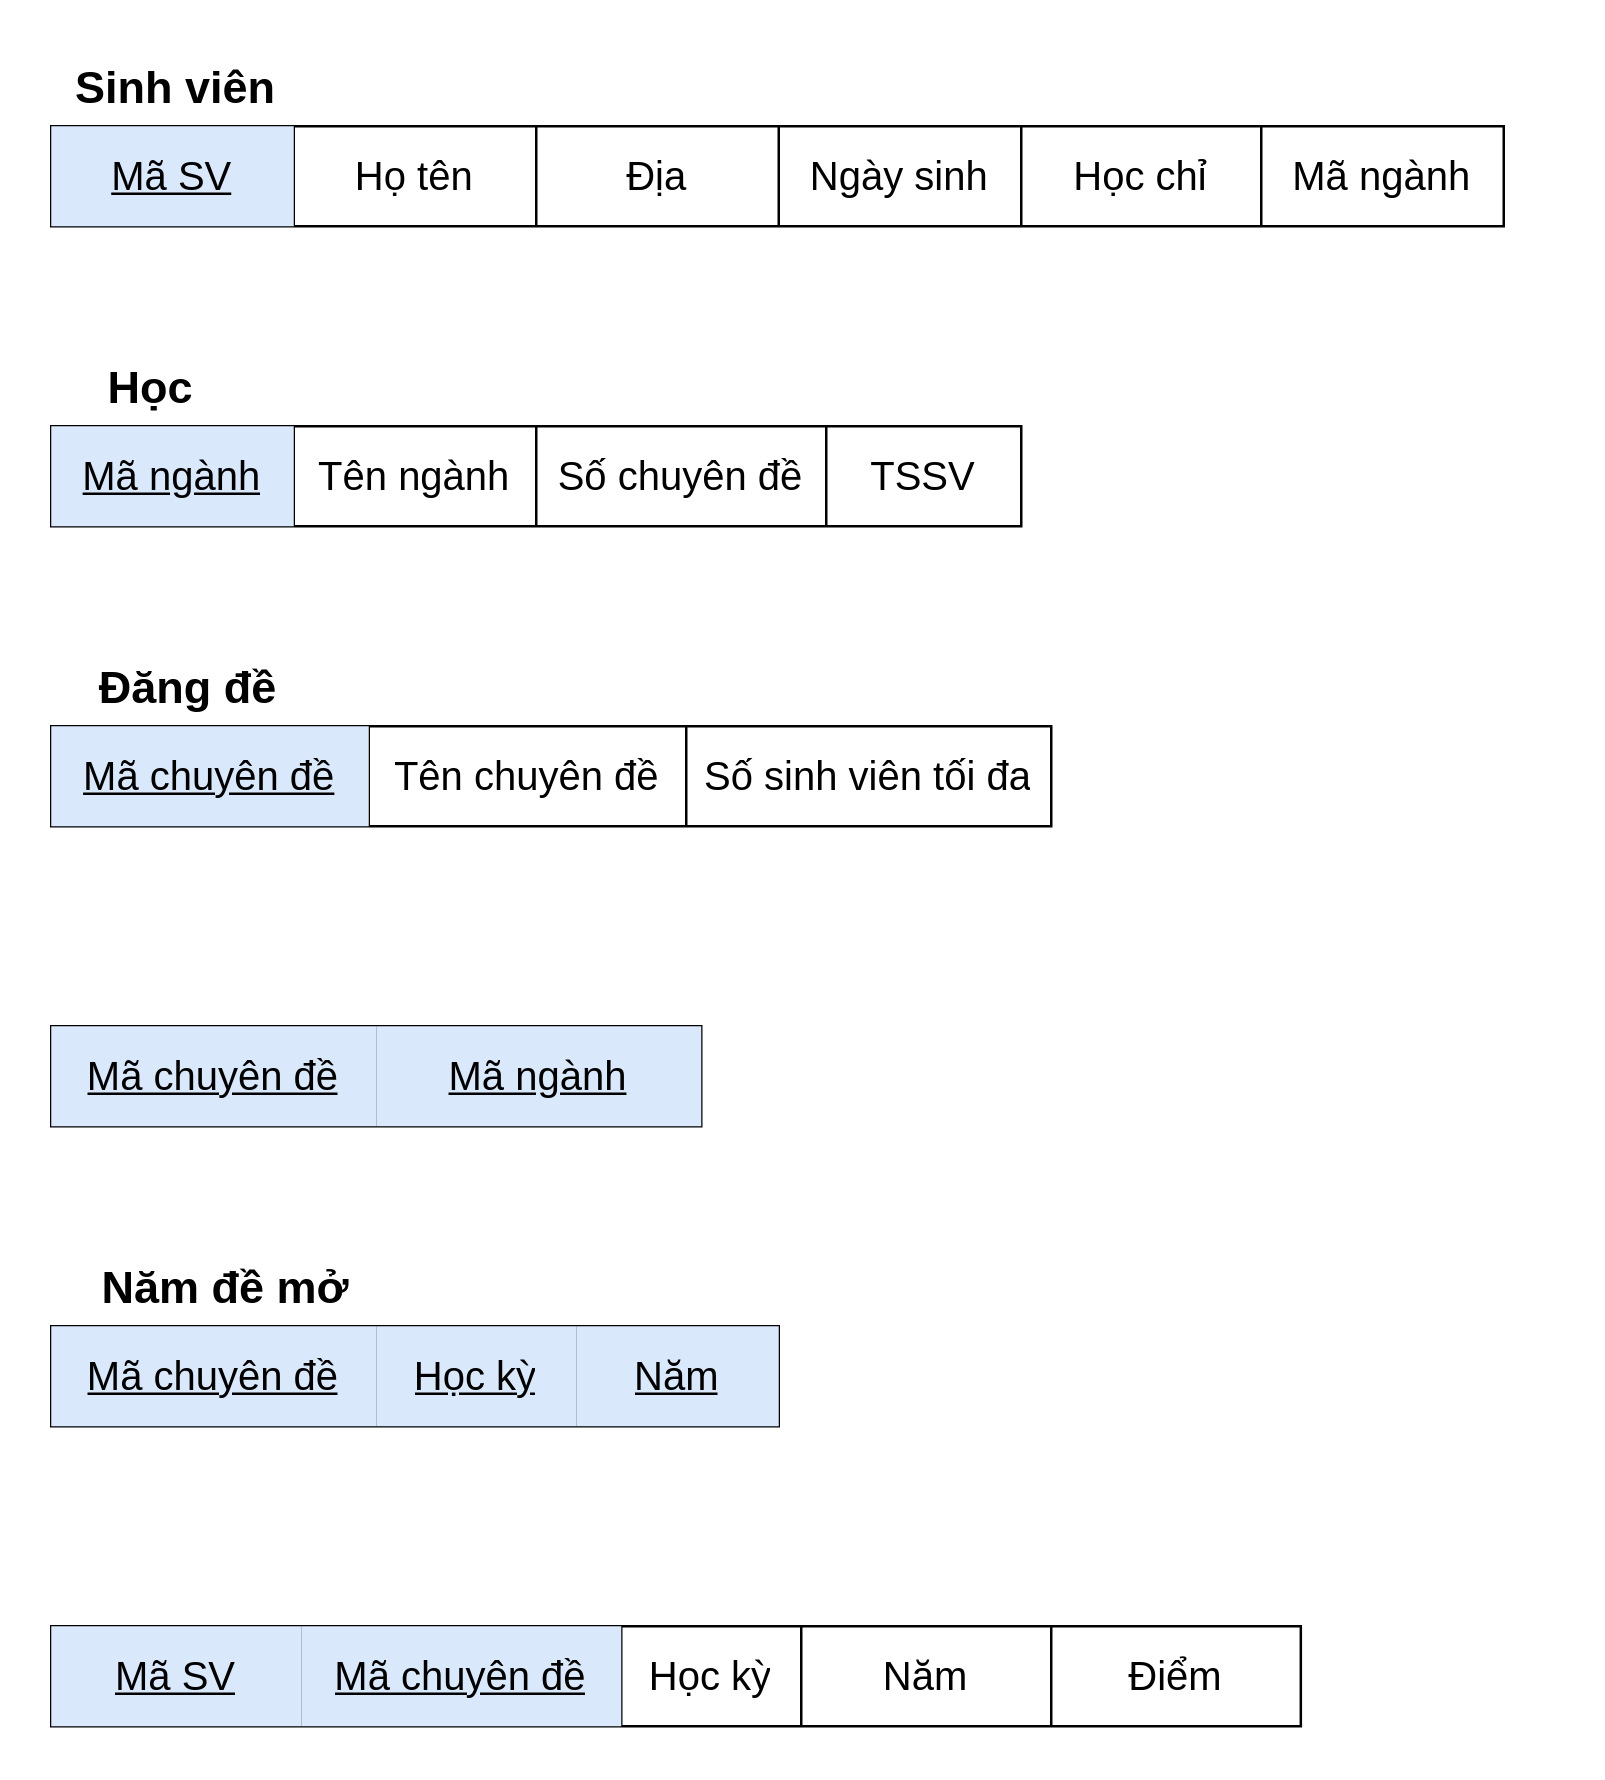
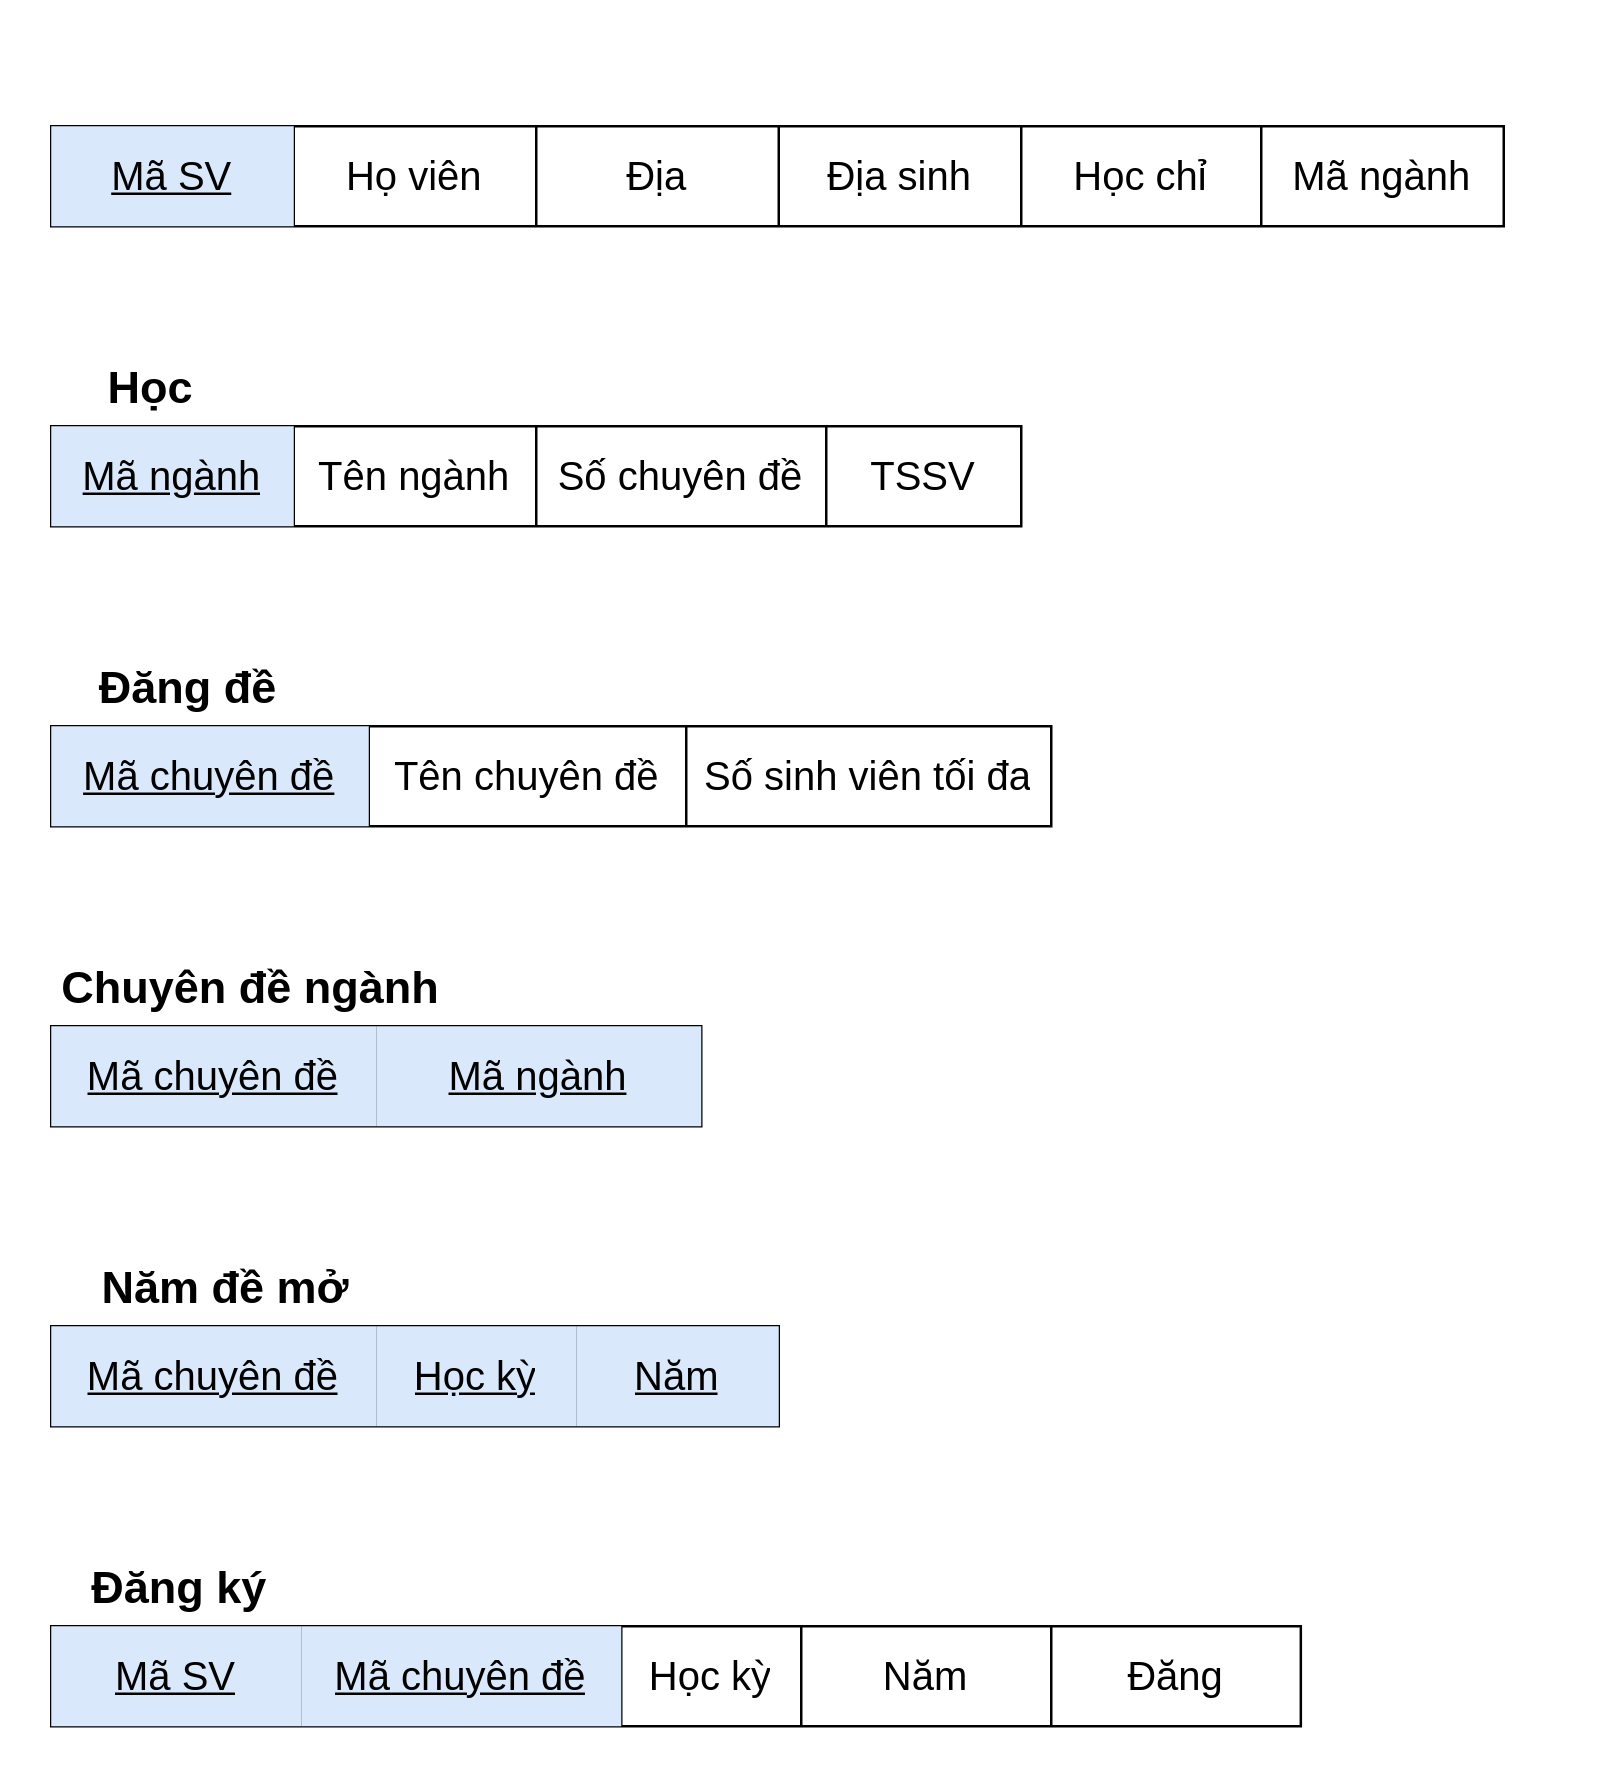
(176, 89) -> none
(415, 176) -> (415, 176)
(900, 176) -> (900, 176)
none -> (251, 989)
none -> (180, 1589)
(1176, 1676) -> (1176, 1676)
